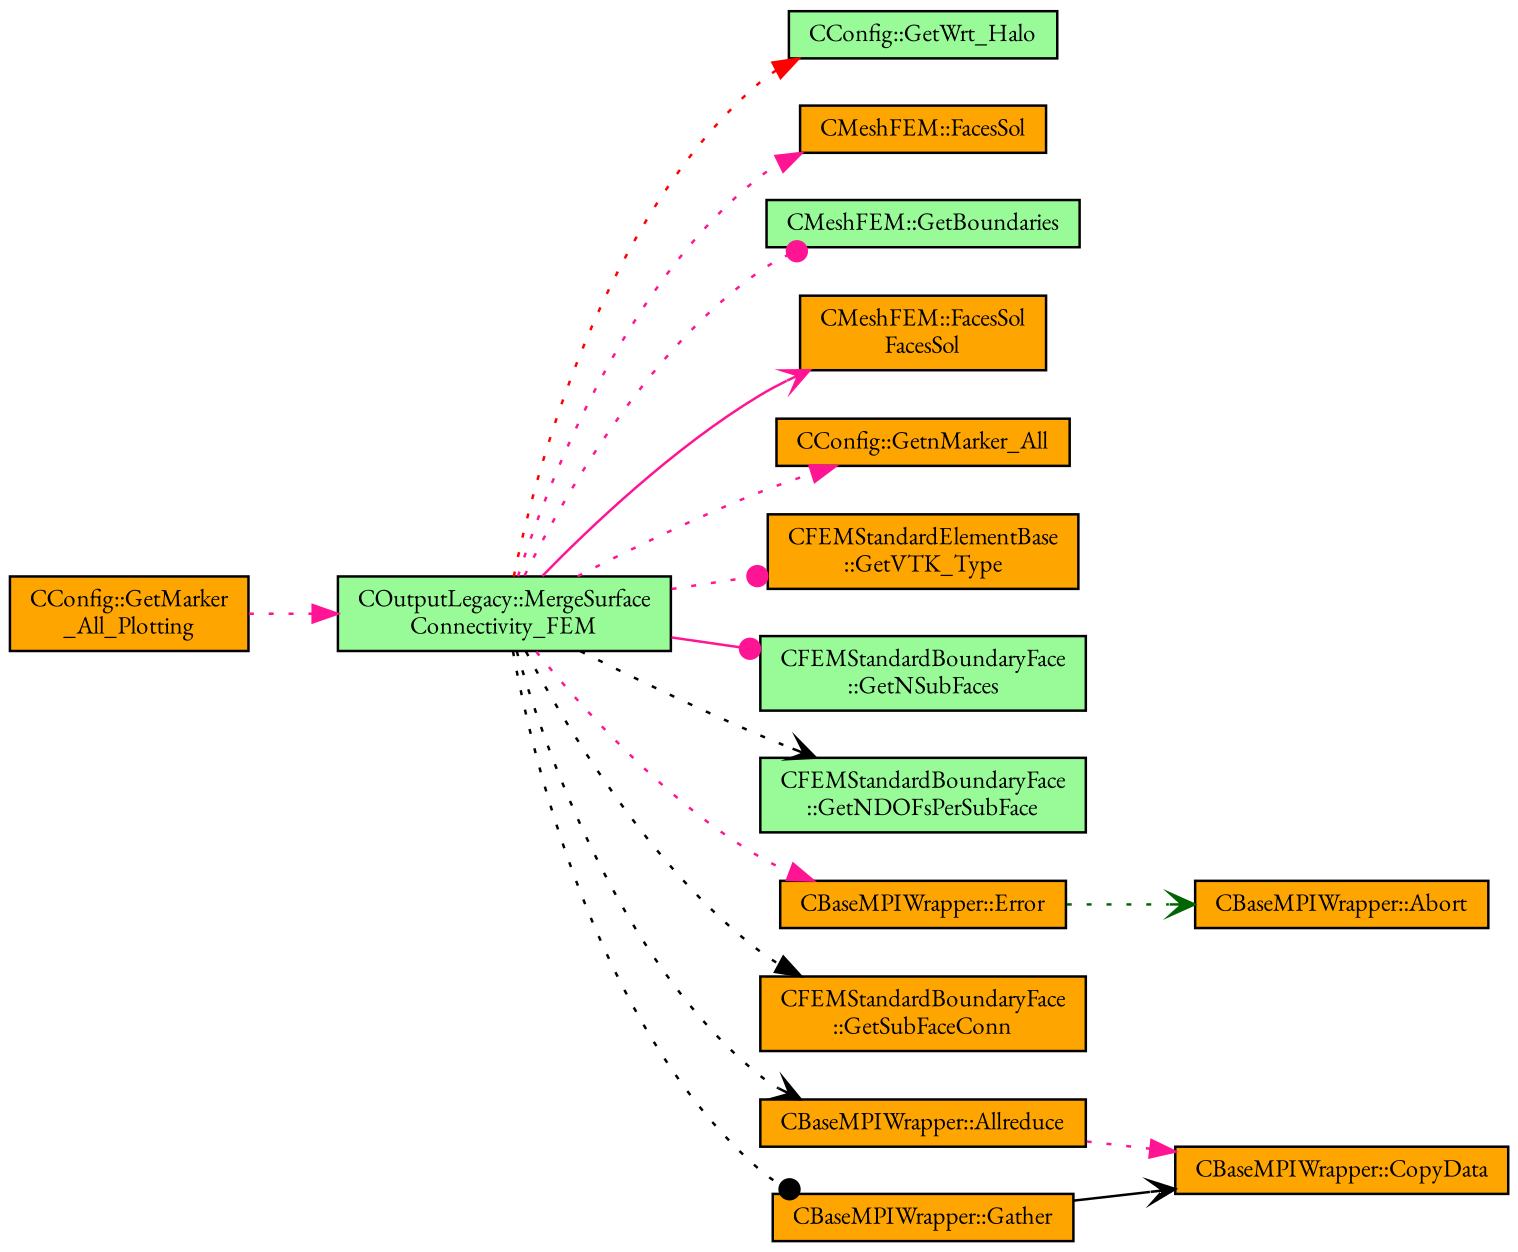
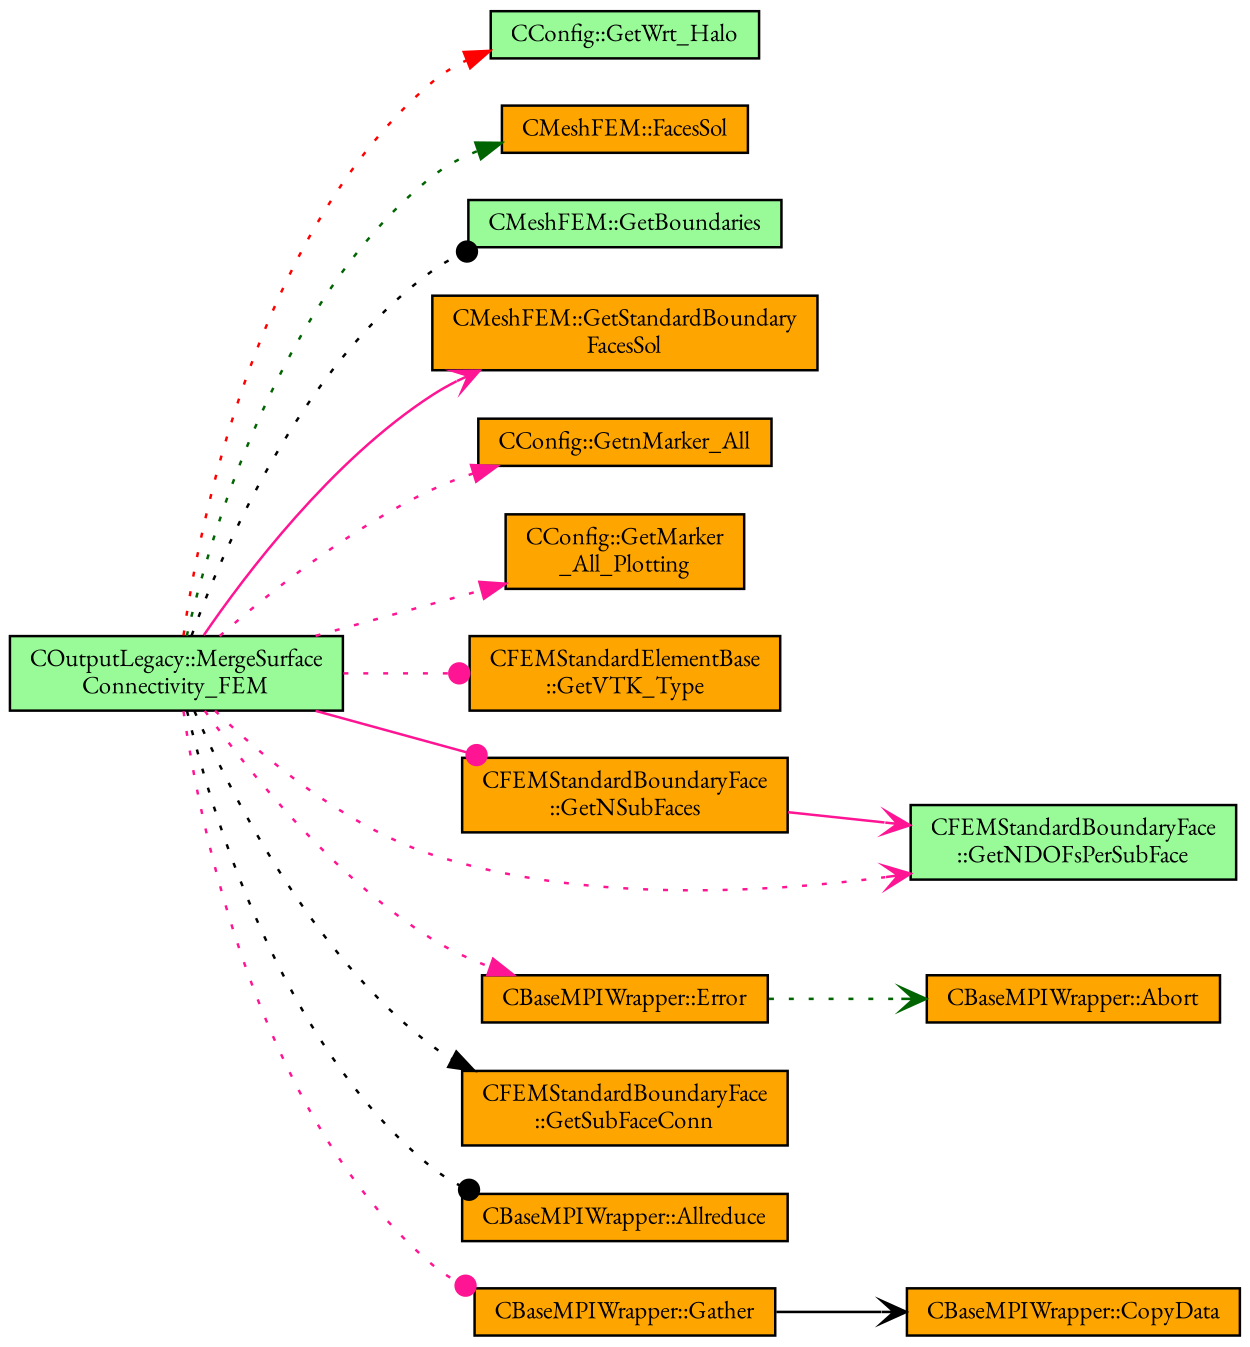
(923, 333) -> (625, 333)
(618, 350) -> (286, 363)
(634, 397) -> (295, 424)
(281, 614) -> (398, 613)
(923, 673) -> (625, 795)
(685, 702) -> (527, 877)
none -> (836, 817)
(614, 891) -> (283, 973)
(602, 941) -> (268, 1023)
(1119, 1145) -> none
